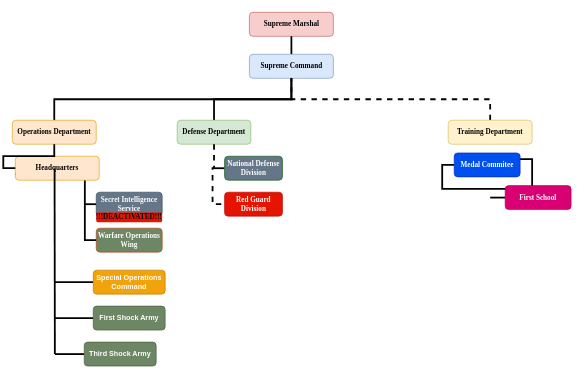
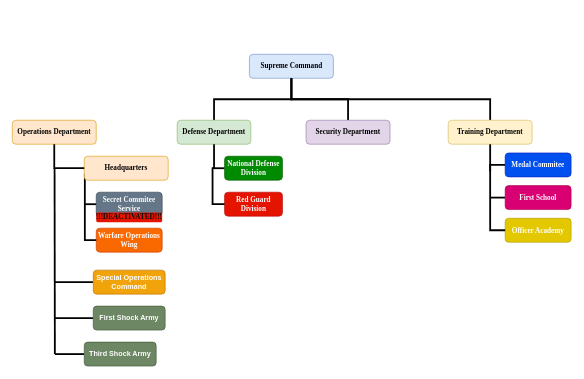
(292, 24) -> none
(292, 45) -> none
(122, 99) -> none
(429, 99) -> (429, 99)
none -> (348, 111)
none -> (348, 132)
(488, 165) -> (539, 165)
(57, 168) -> (126, 168)
(254, 168) -> (254, 168)
(213, 181) -> (213, 181)
(129, 204) -> (129, 204)
none -> (491, 208)
none -> (539, 230)
(129, 240) -> (129, 240)
